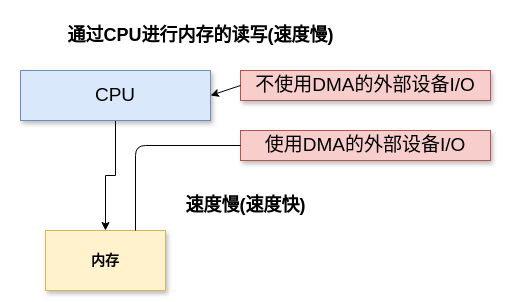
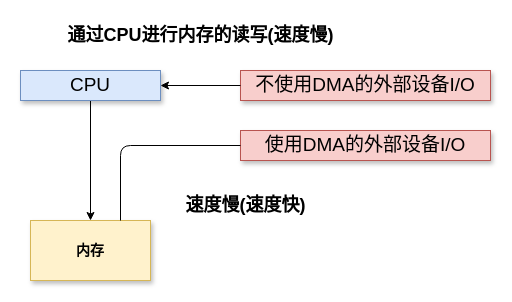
(116, 96) -> (91, 86)
(106, 261) -> (91, 251)
